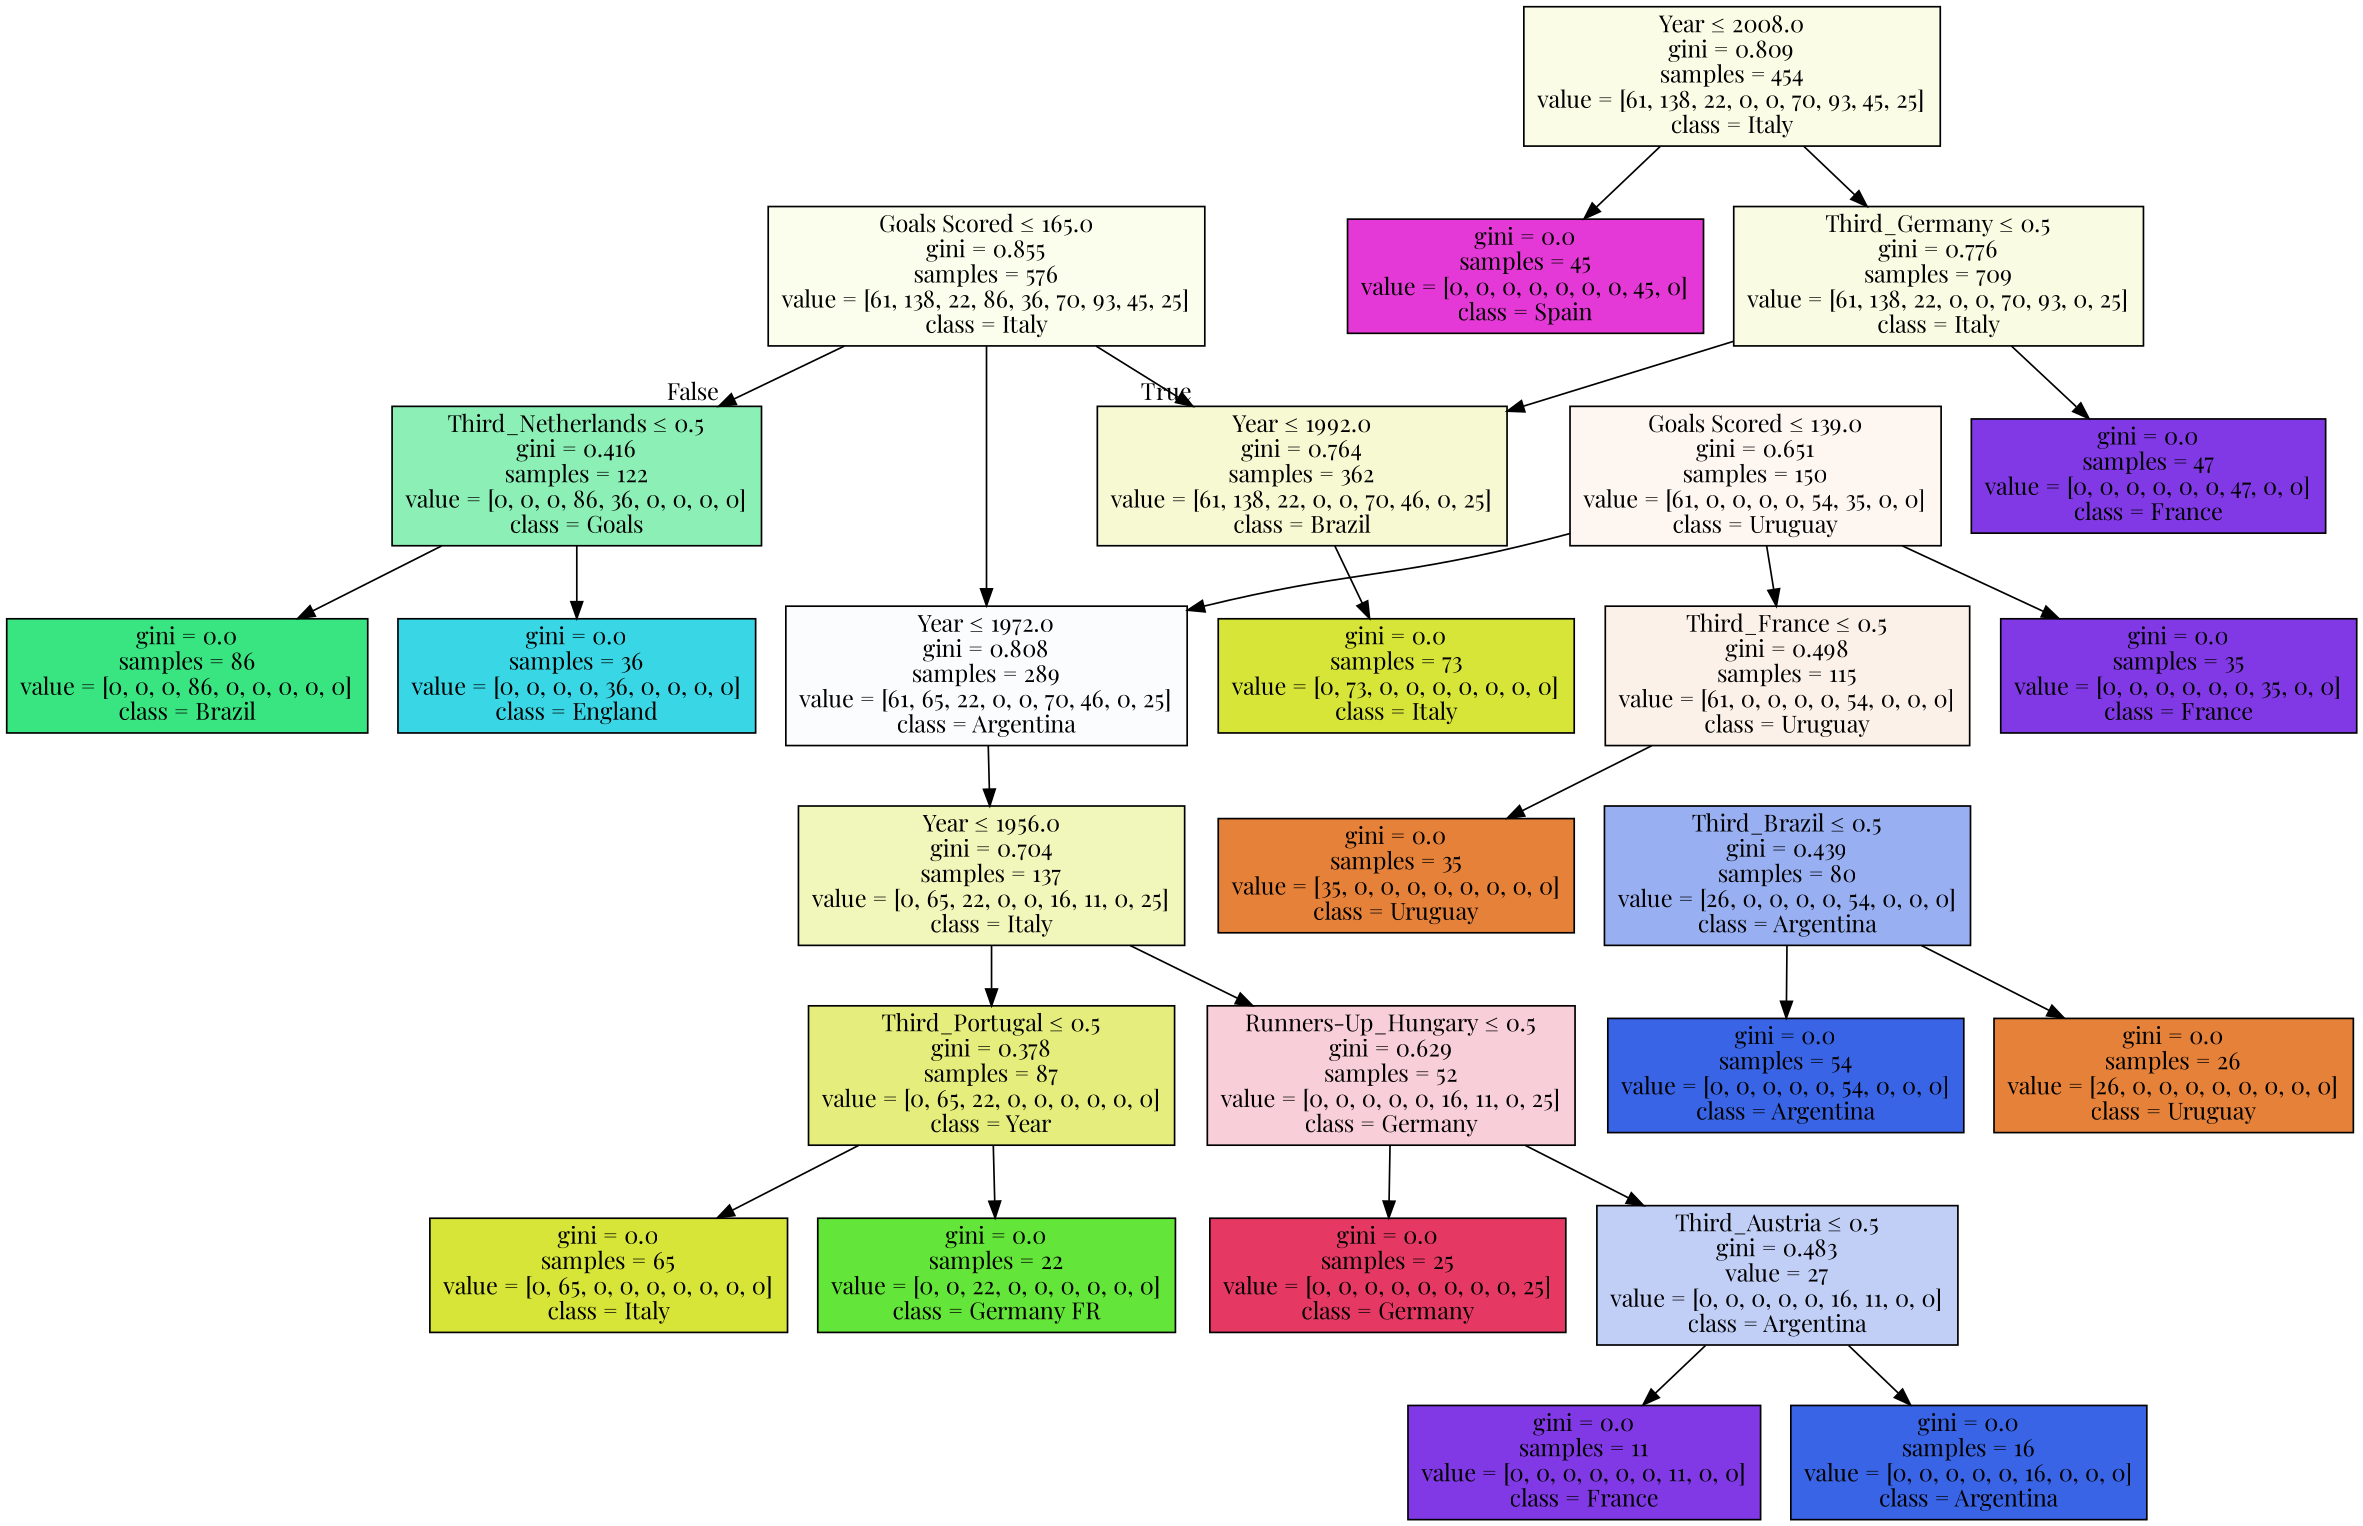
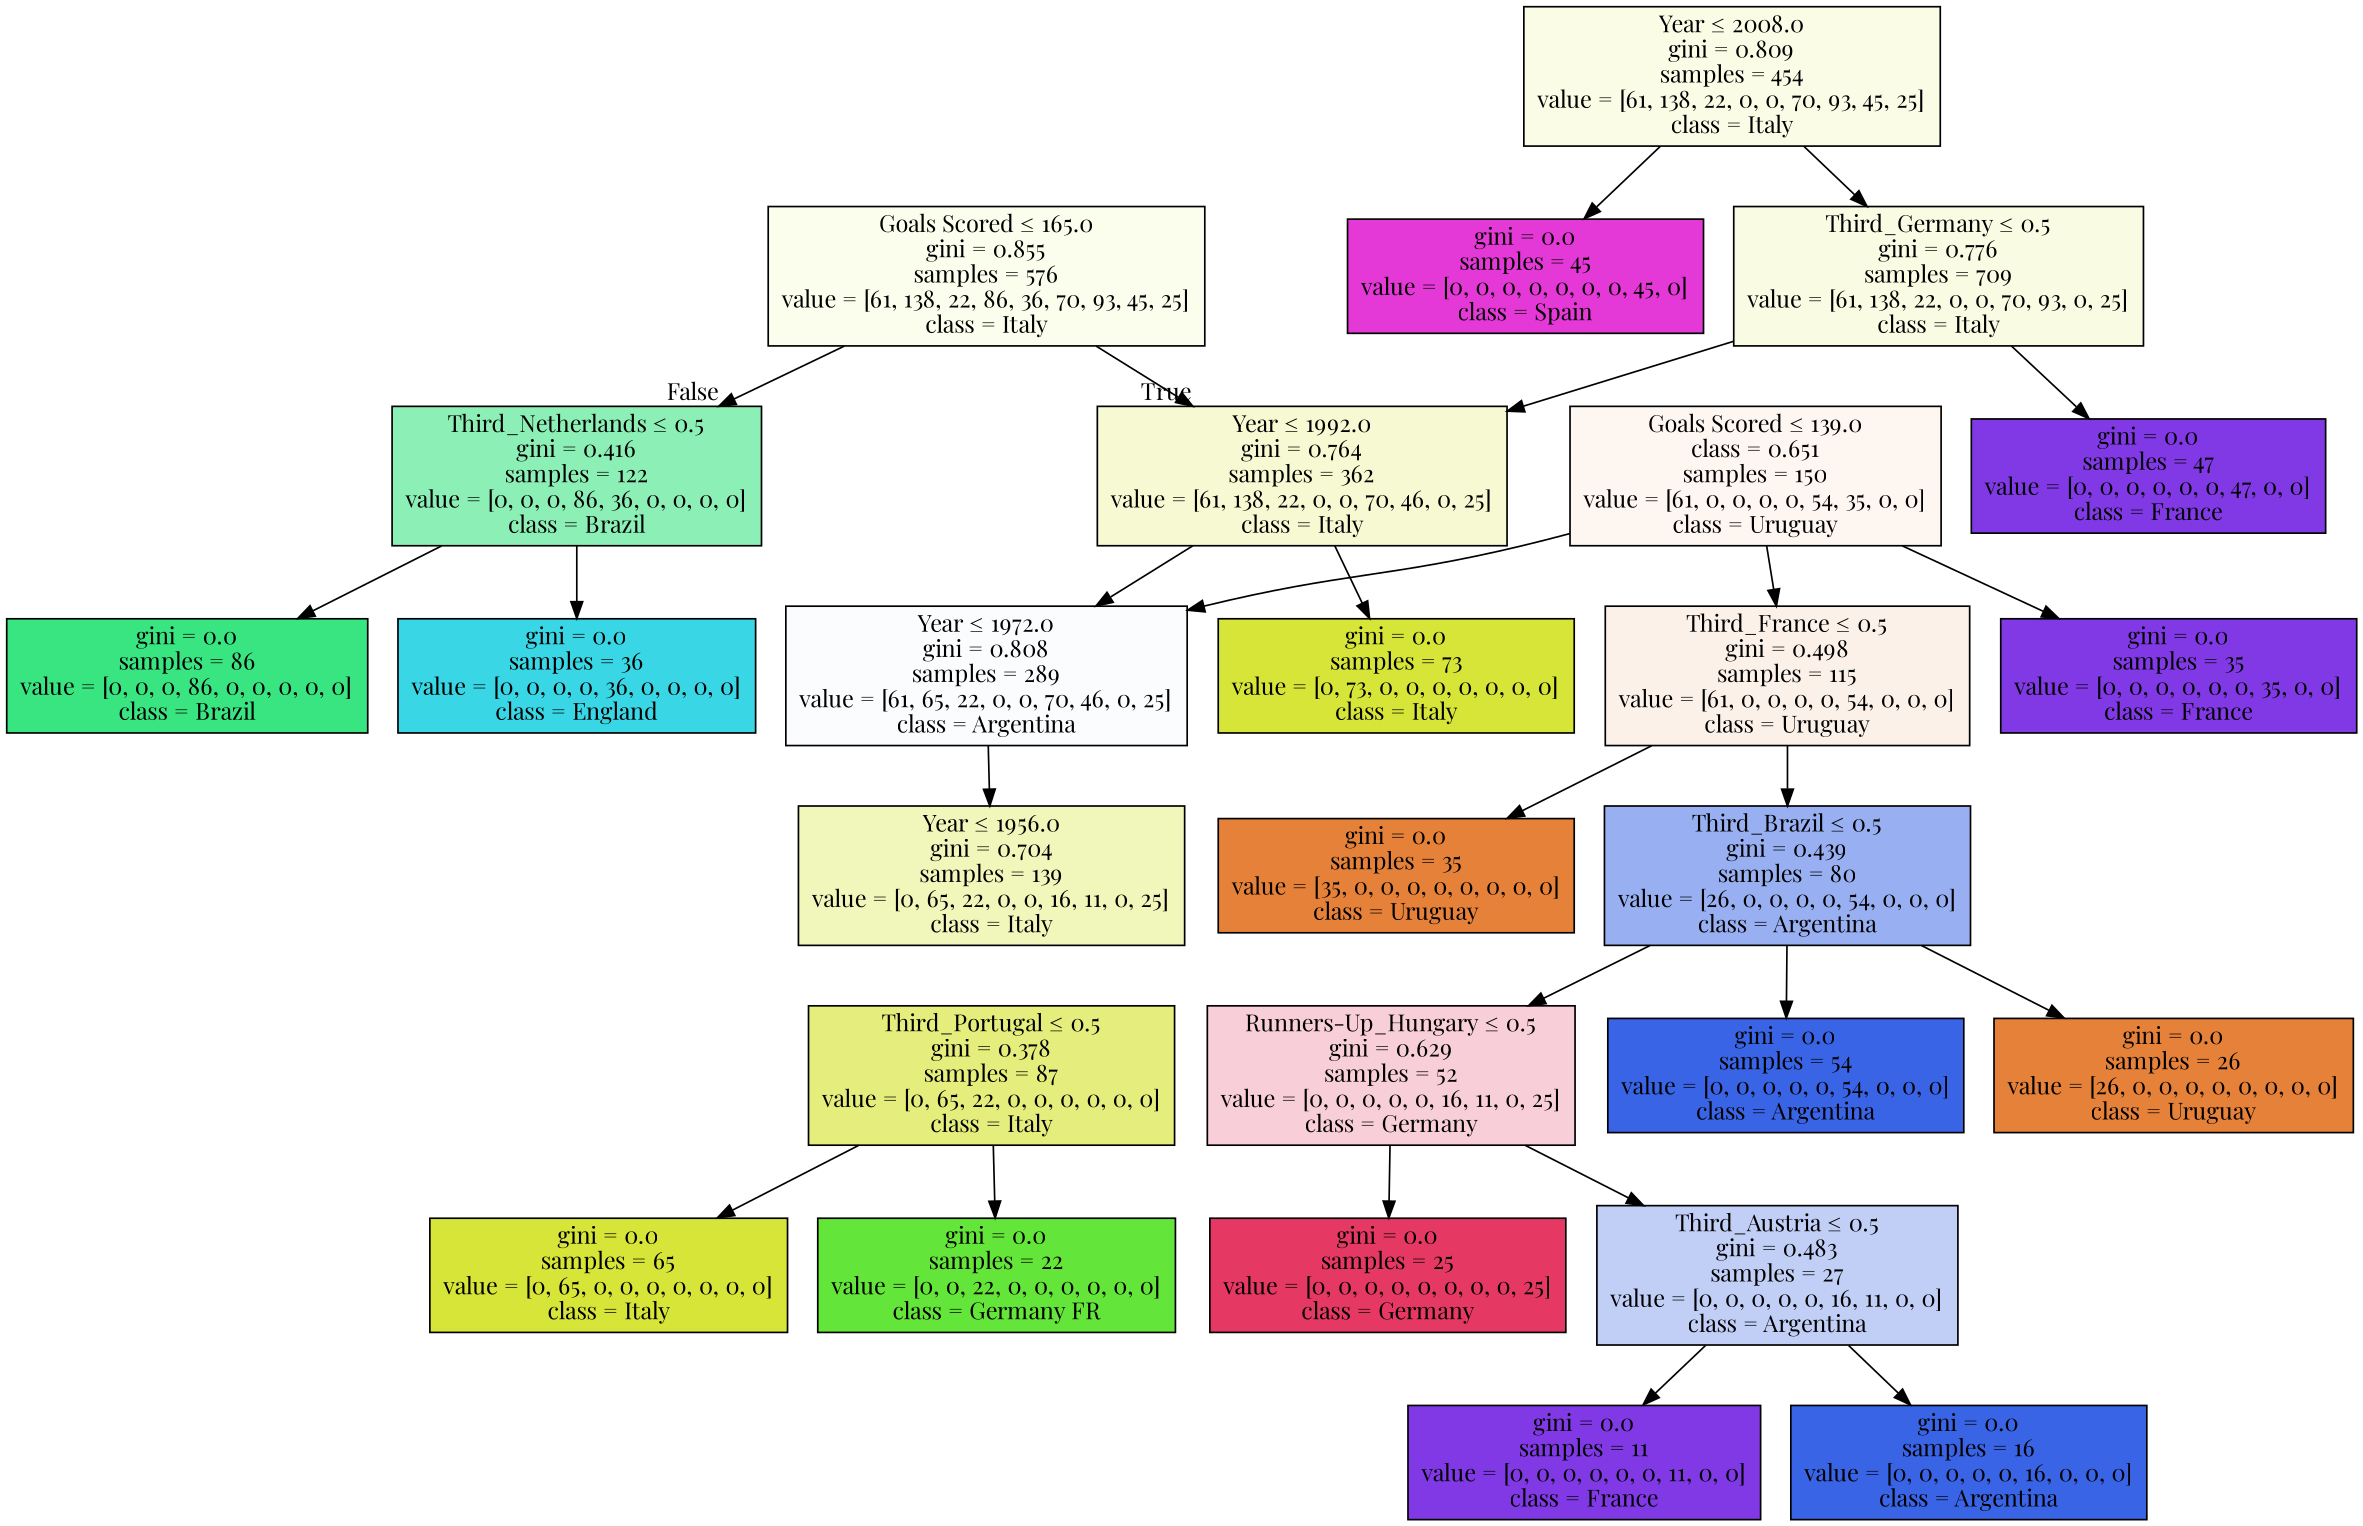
(1756, 450) -> (1756, 450)
(987, 467) -> (1152, 571)
(577, 526) -> (577, 526)
(1302, 526) -> (1302, 526)
none -> (1787, 767)
(992, 875) -> (992, 875)
(992, 967) -> none
(1184, 972) -> (1597, 972)
(992, 1125) -> (992, 1125)
(1777, 1274) -> (1777, 1274)
